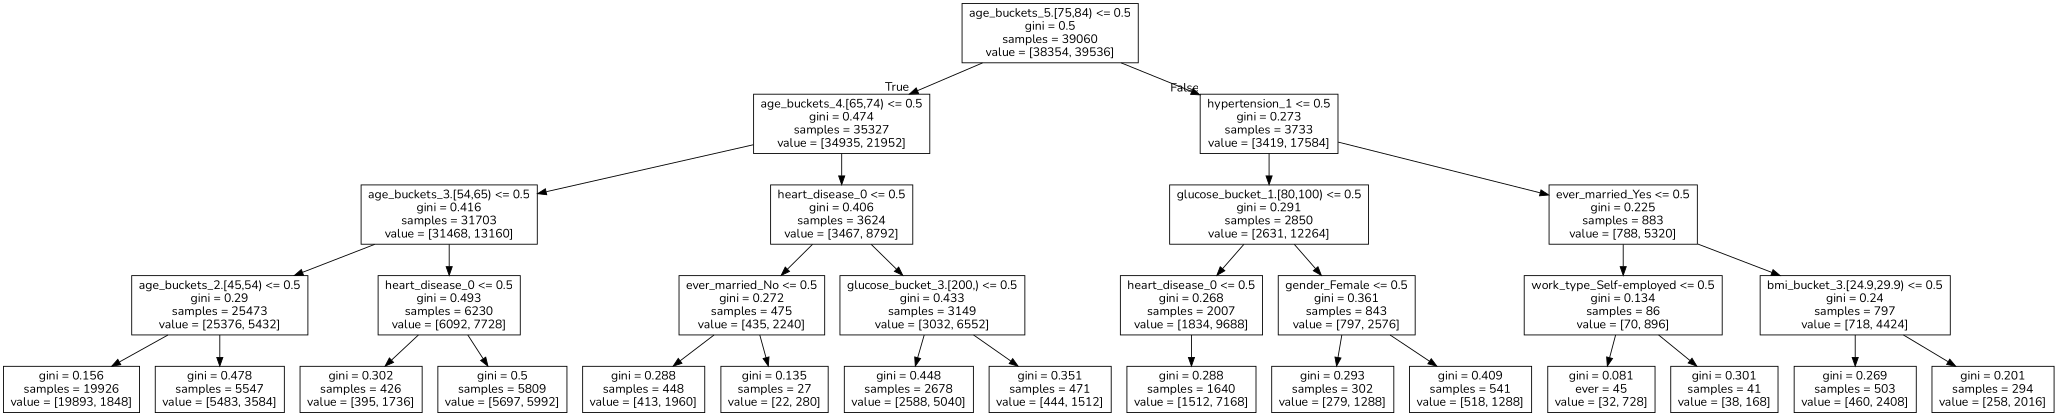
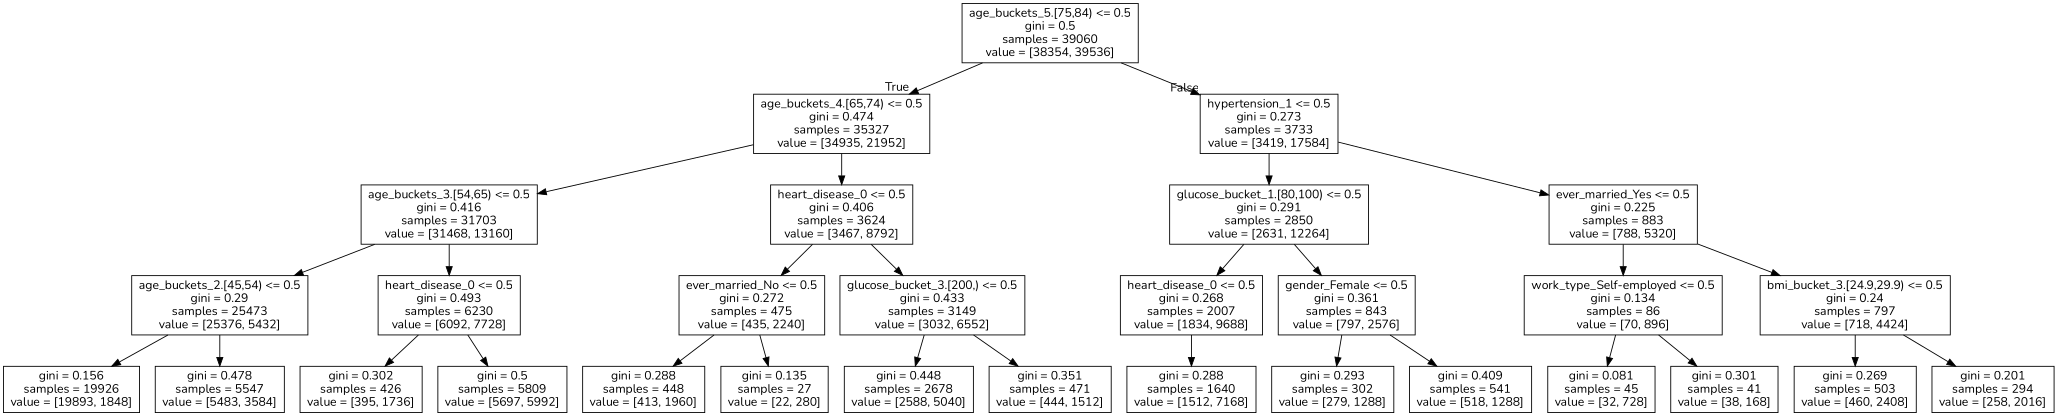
(1601, 389) -> (1601, 389)
